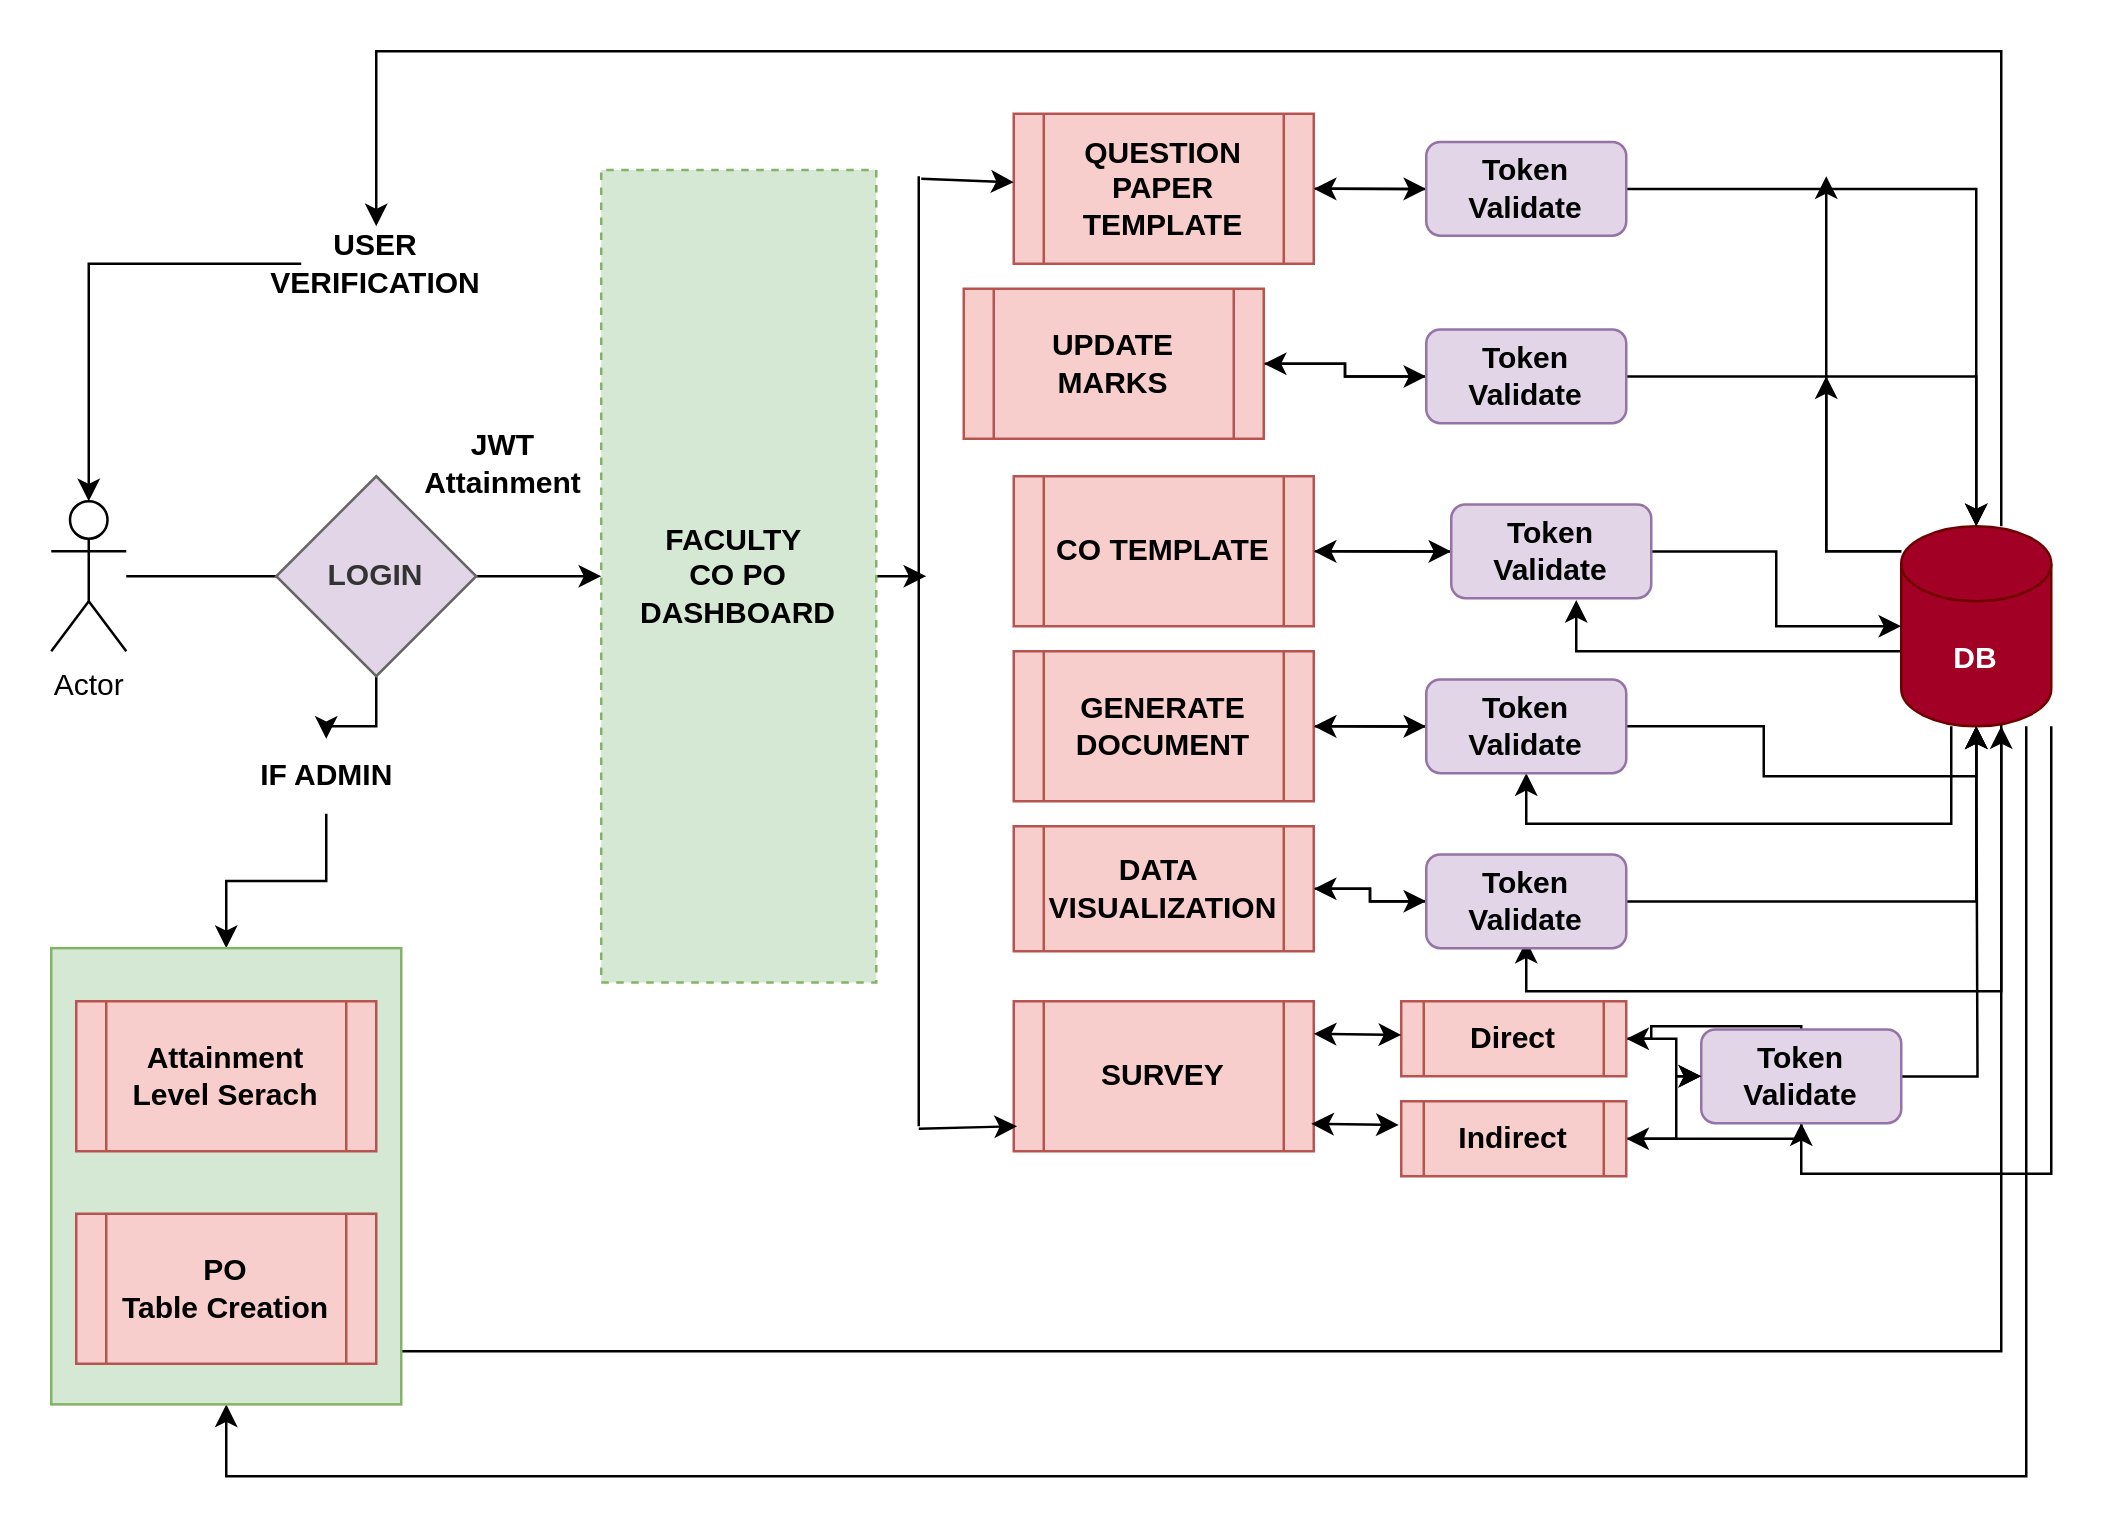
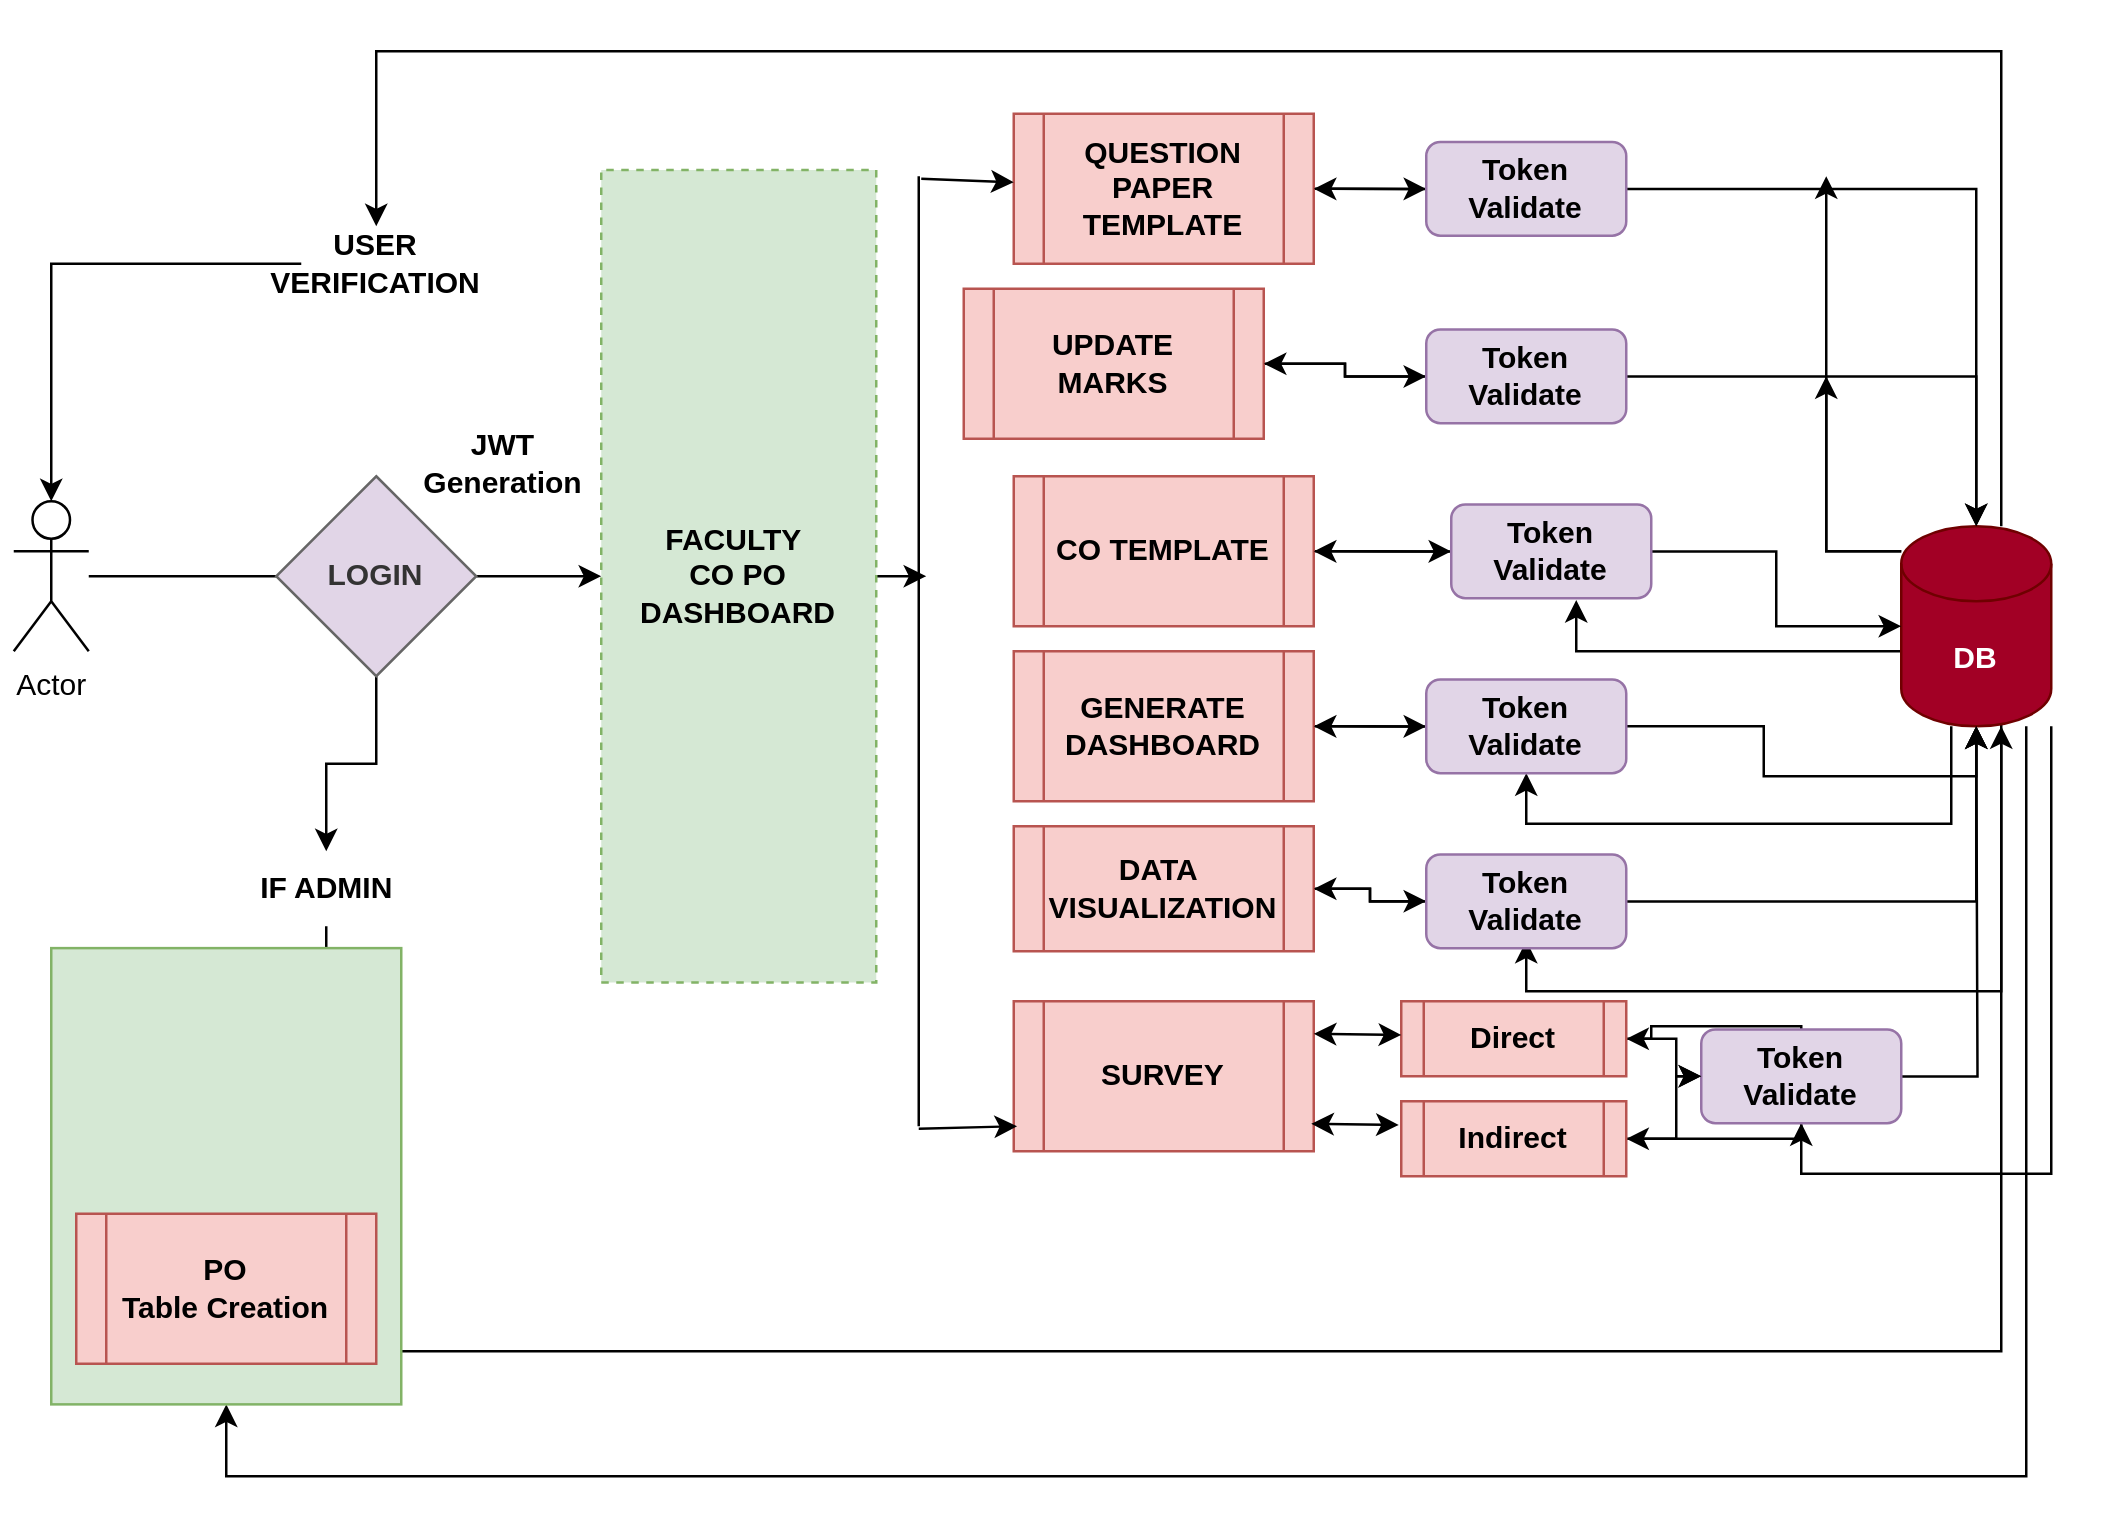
(504, 464) -> (504, 464)
(89, 576) -> (51, 576)
(1164, 726) -> (1164, 726)
(326, 776) -> (326, 889)
(226, 1076) -> none
